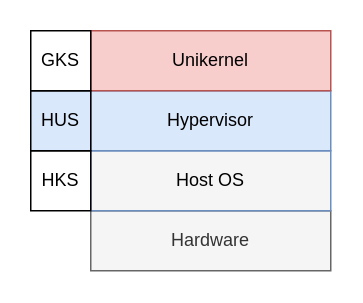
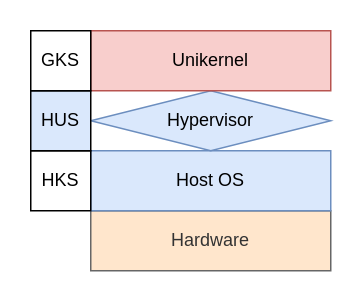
(211, 121) -> (211, 121)
(211, 181) -> (211, 181)
(211, 241) -> (211, 241)
